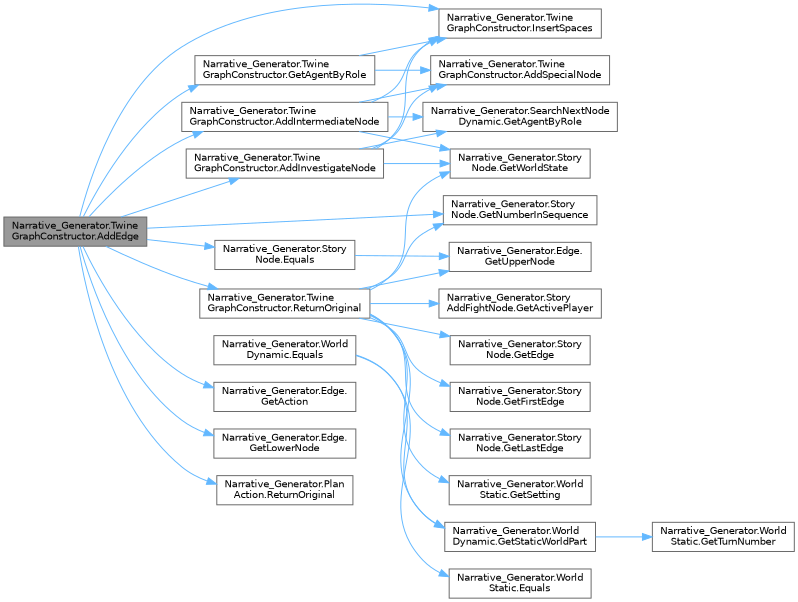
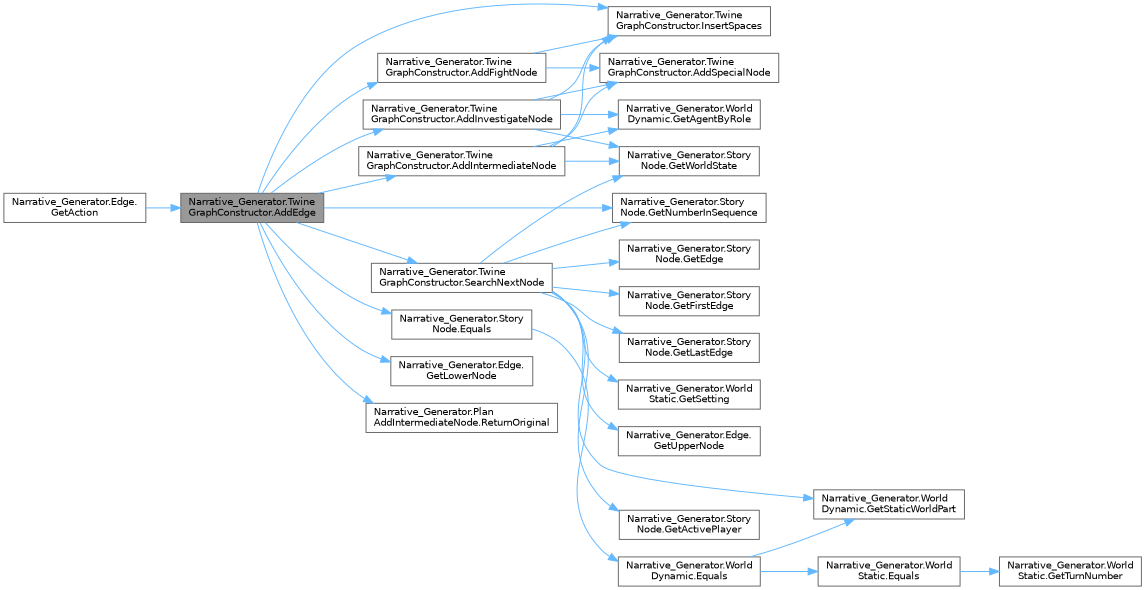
(285, 70) -> (462, 68)
(520, 117) -> (689, 115)
(395, 256) -> (586, 429)
(285, 304) -> (462, 278)
(520, 304) -> (689, 525)
(132, 326) -> (158, 208)
(285, 490) -> (462, 418)
(619, 537) -> (975, 572)
